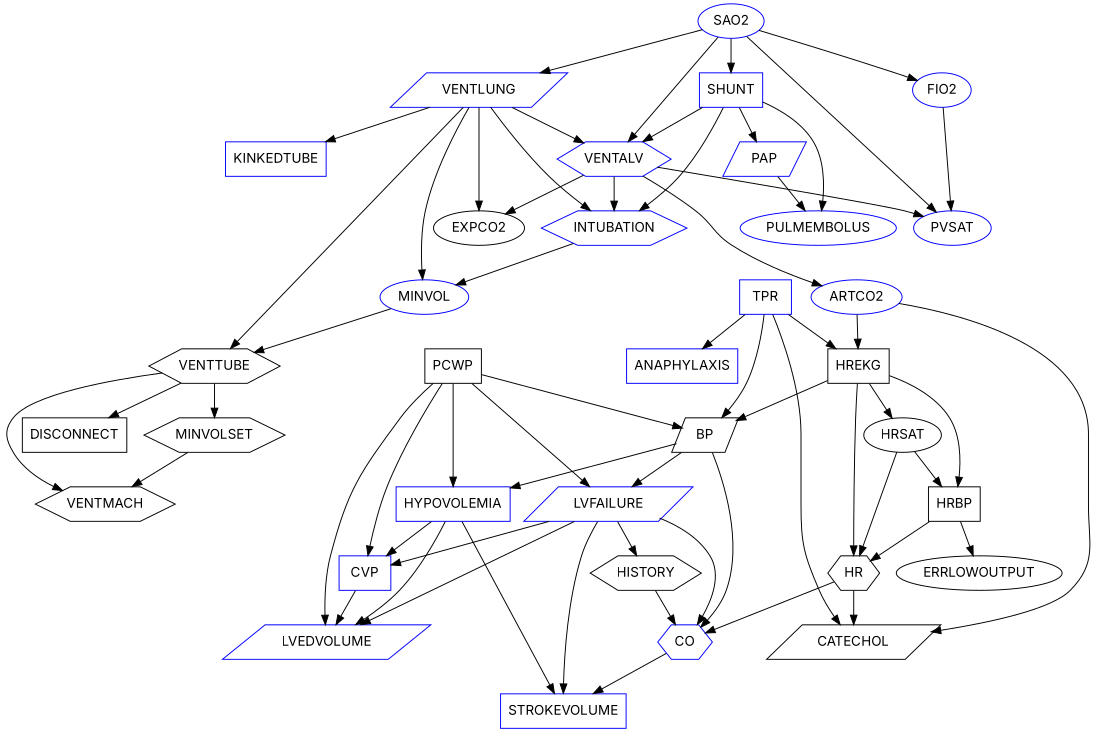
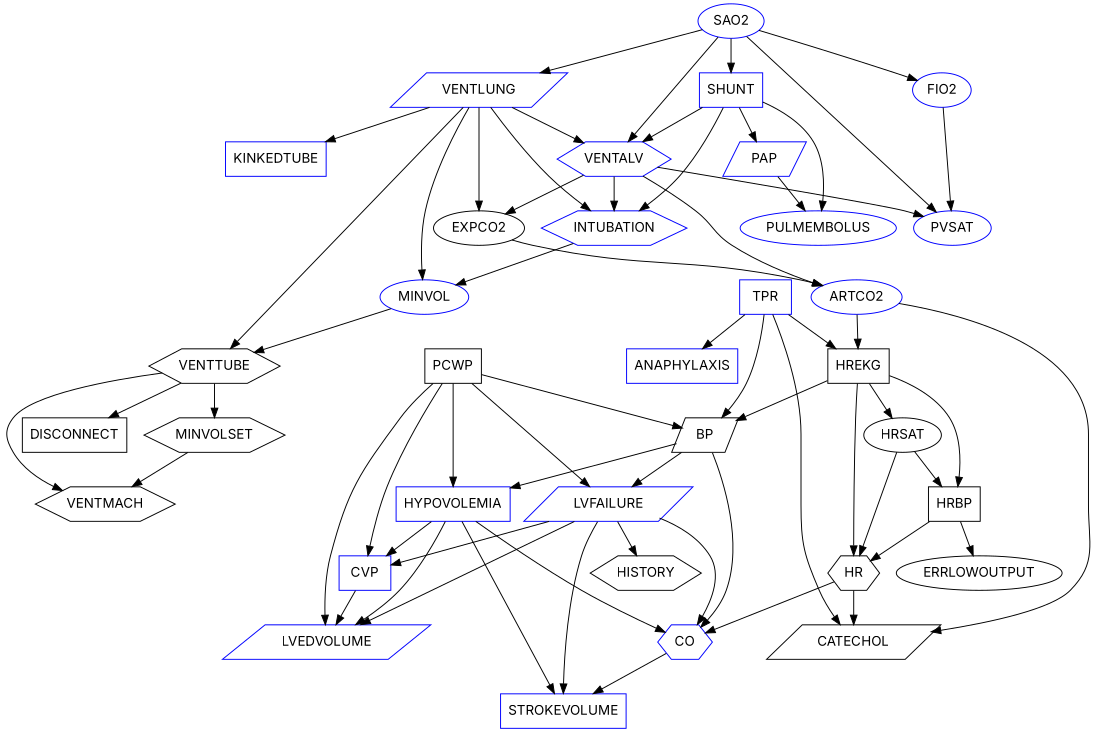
none -> (662, 263)
(663, 603) -> (563, 580)
